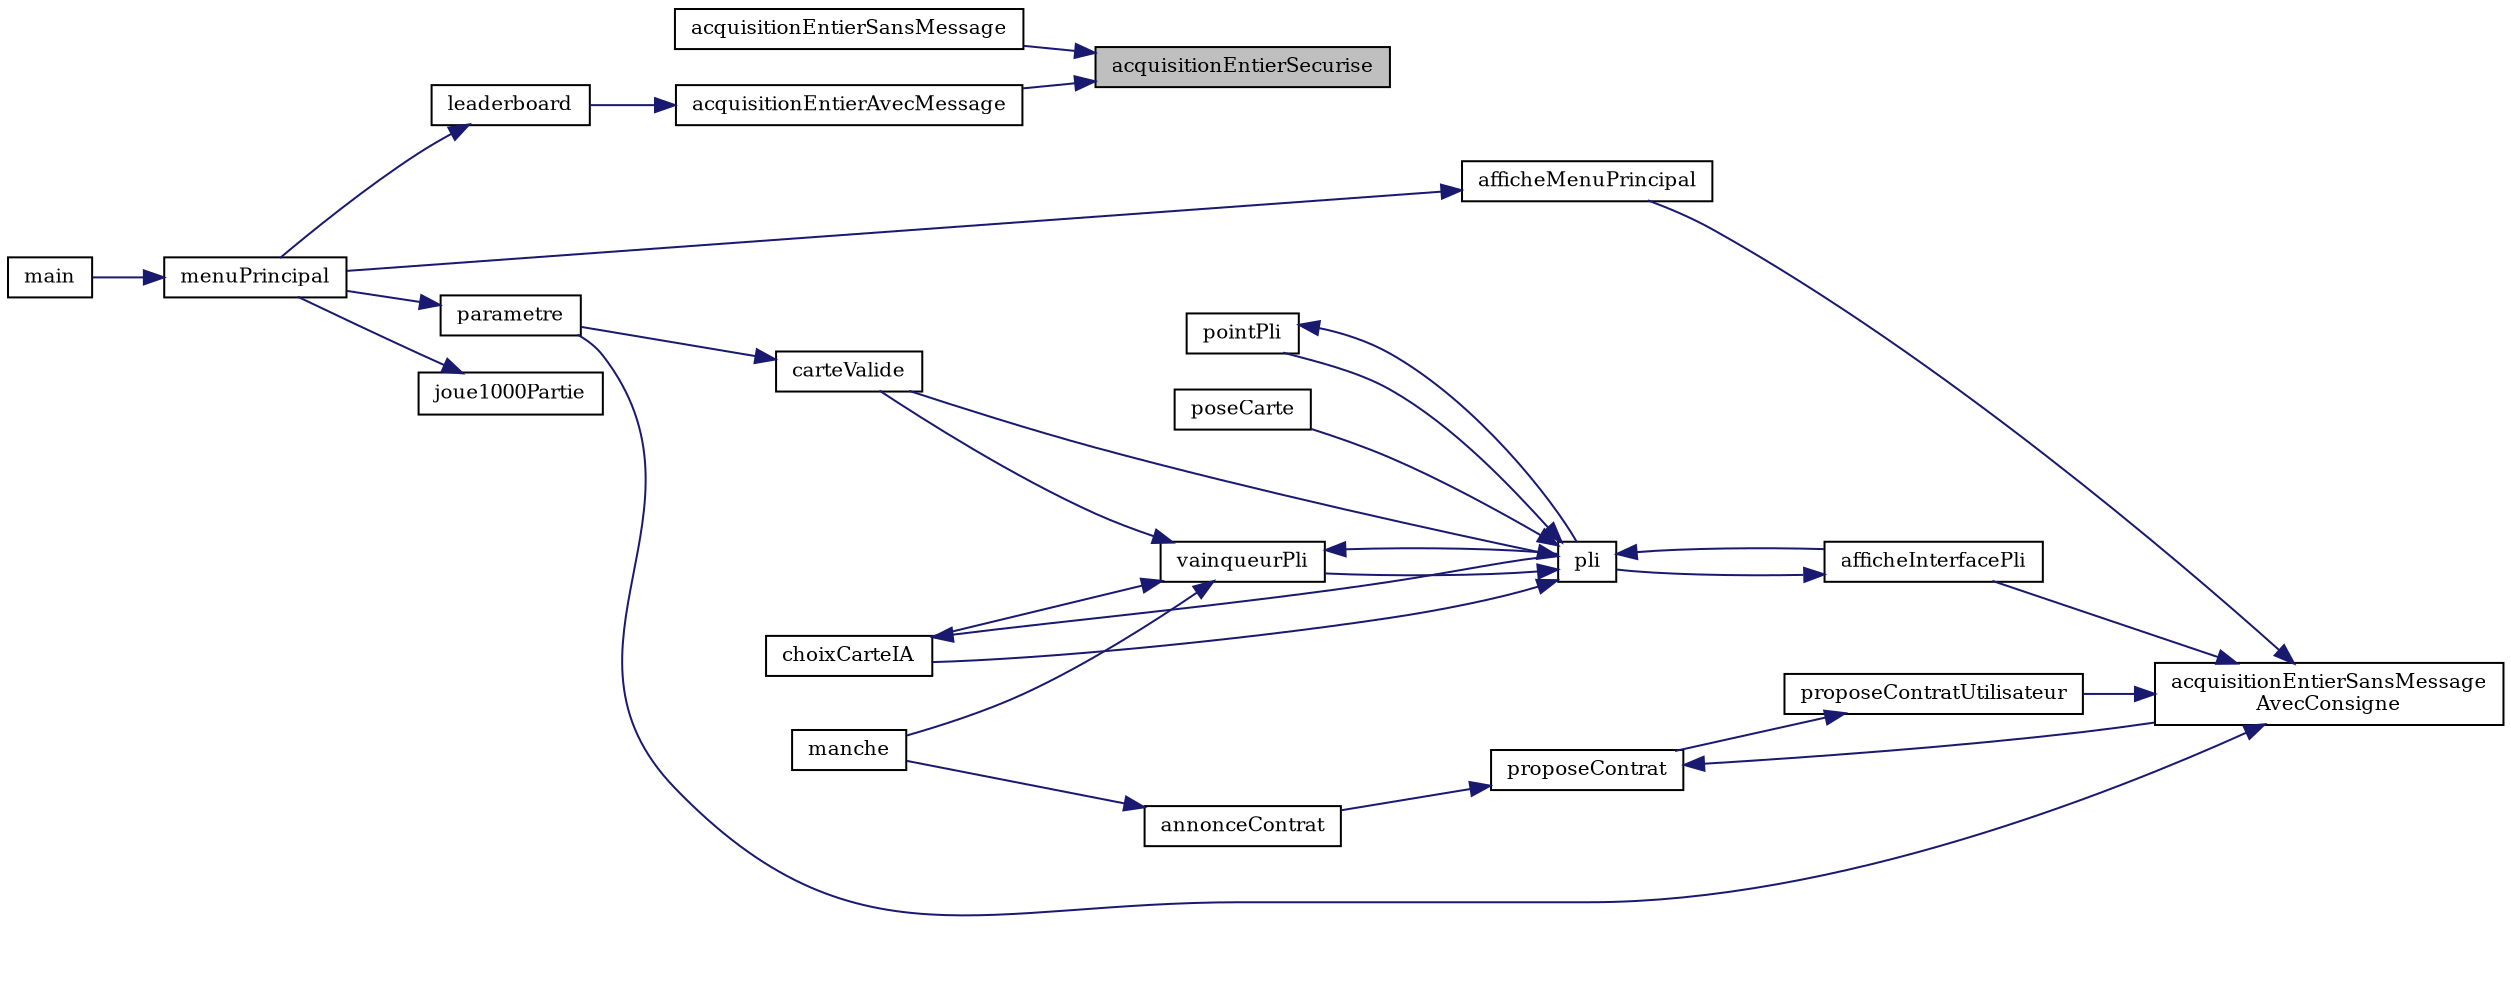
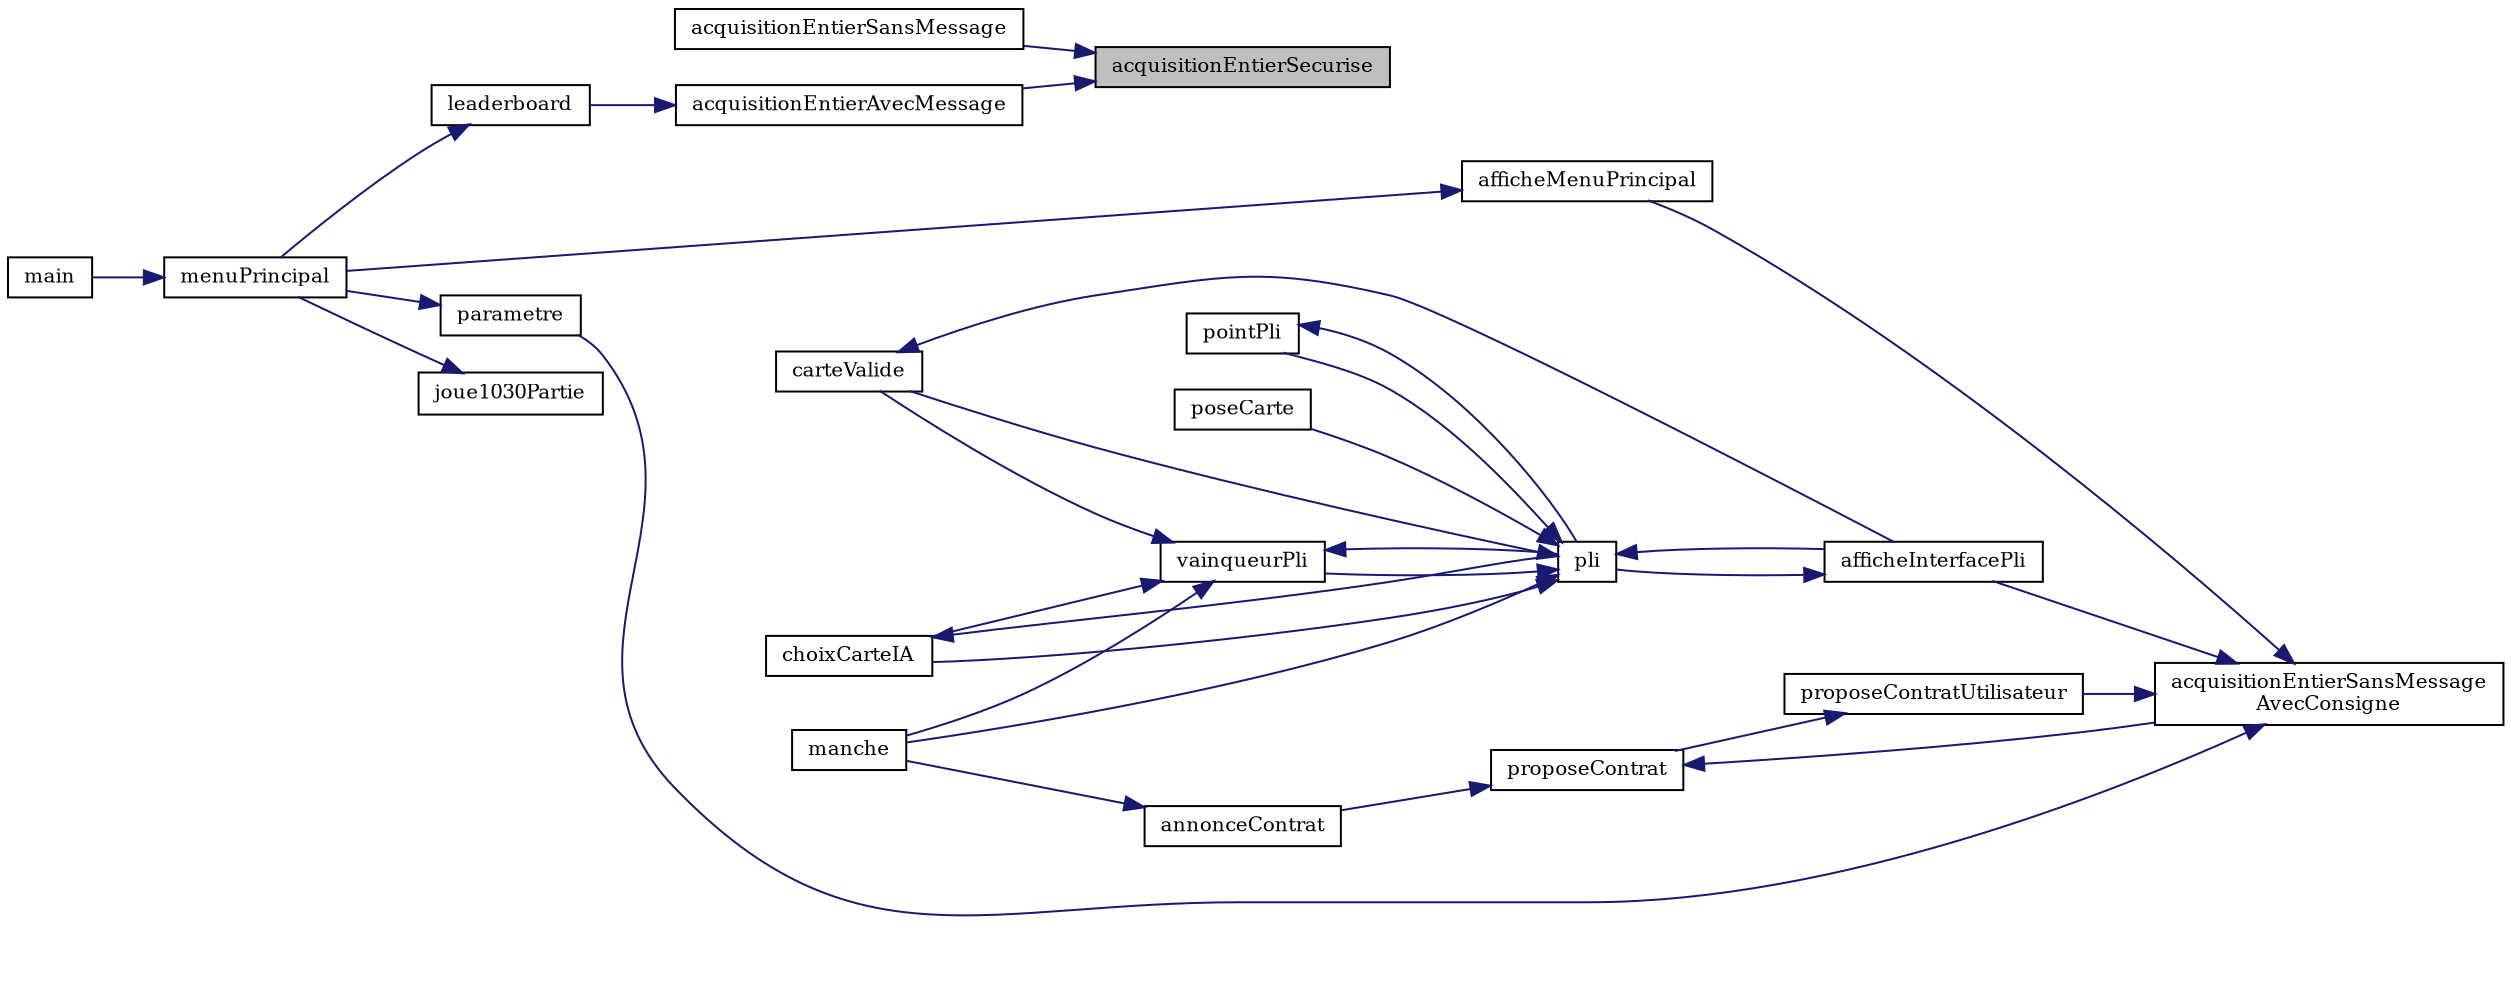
(668, 341) -> (1427, 309)
(511, 394) -> (511, 394)
none -> (1228, 684)
